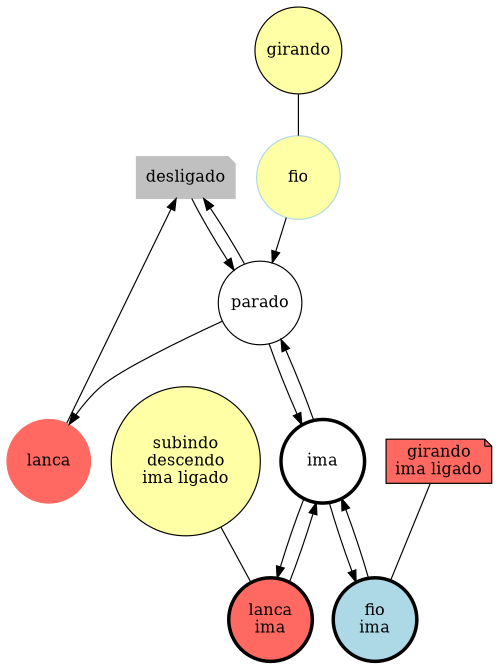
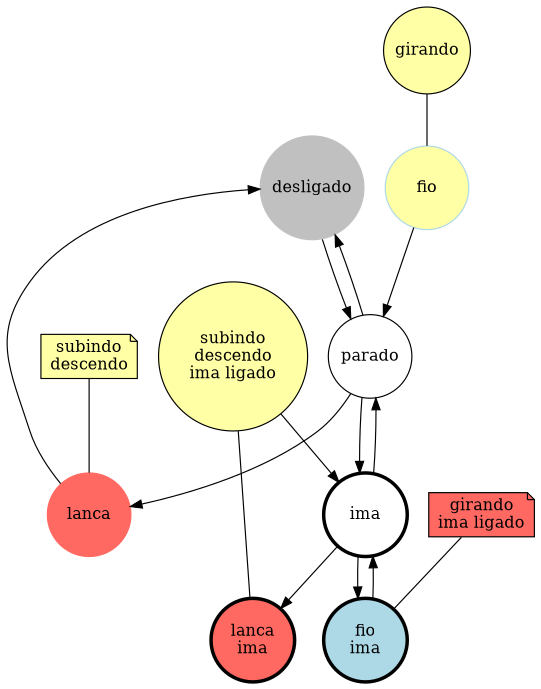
(186, 178) -> (312, 188)
none -> (89, 356)
(302, 548) -> (309, 447)
